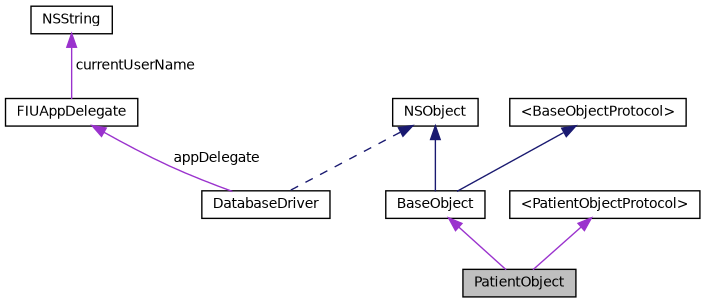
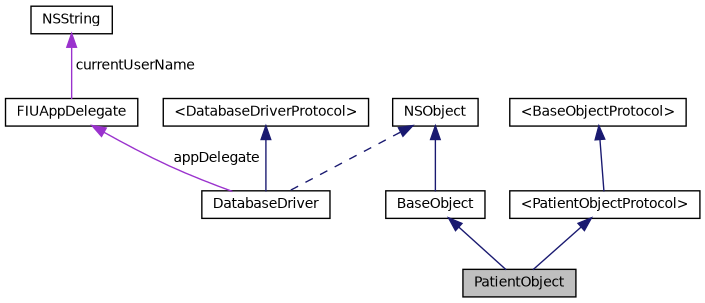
none -> (266, 112)
(510, 162) -> (602, 166)
(482, 248) -> (482, 248)
(557, 248) -> (557, 248)
